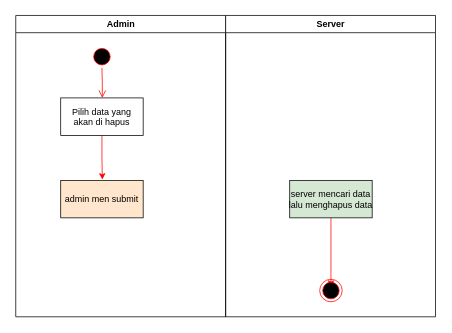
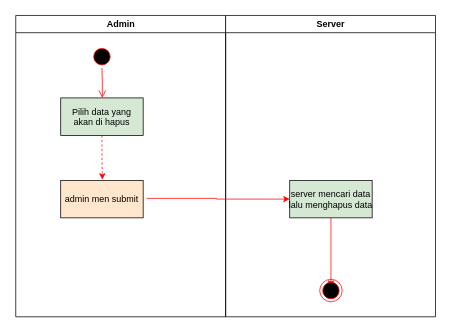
(102, 117) -> (102, 117)
(102, 154) -> (102, 154)
none -> (182, 198)
